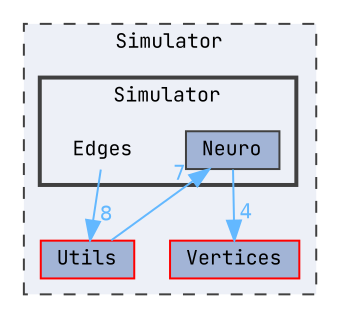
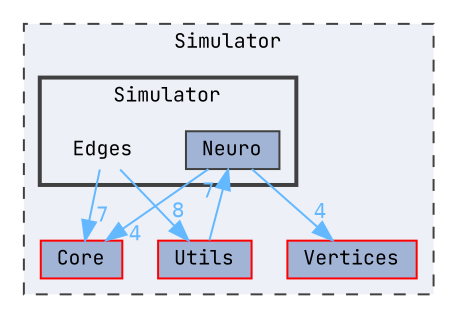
none -> (82, 260)
